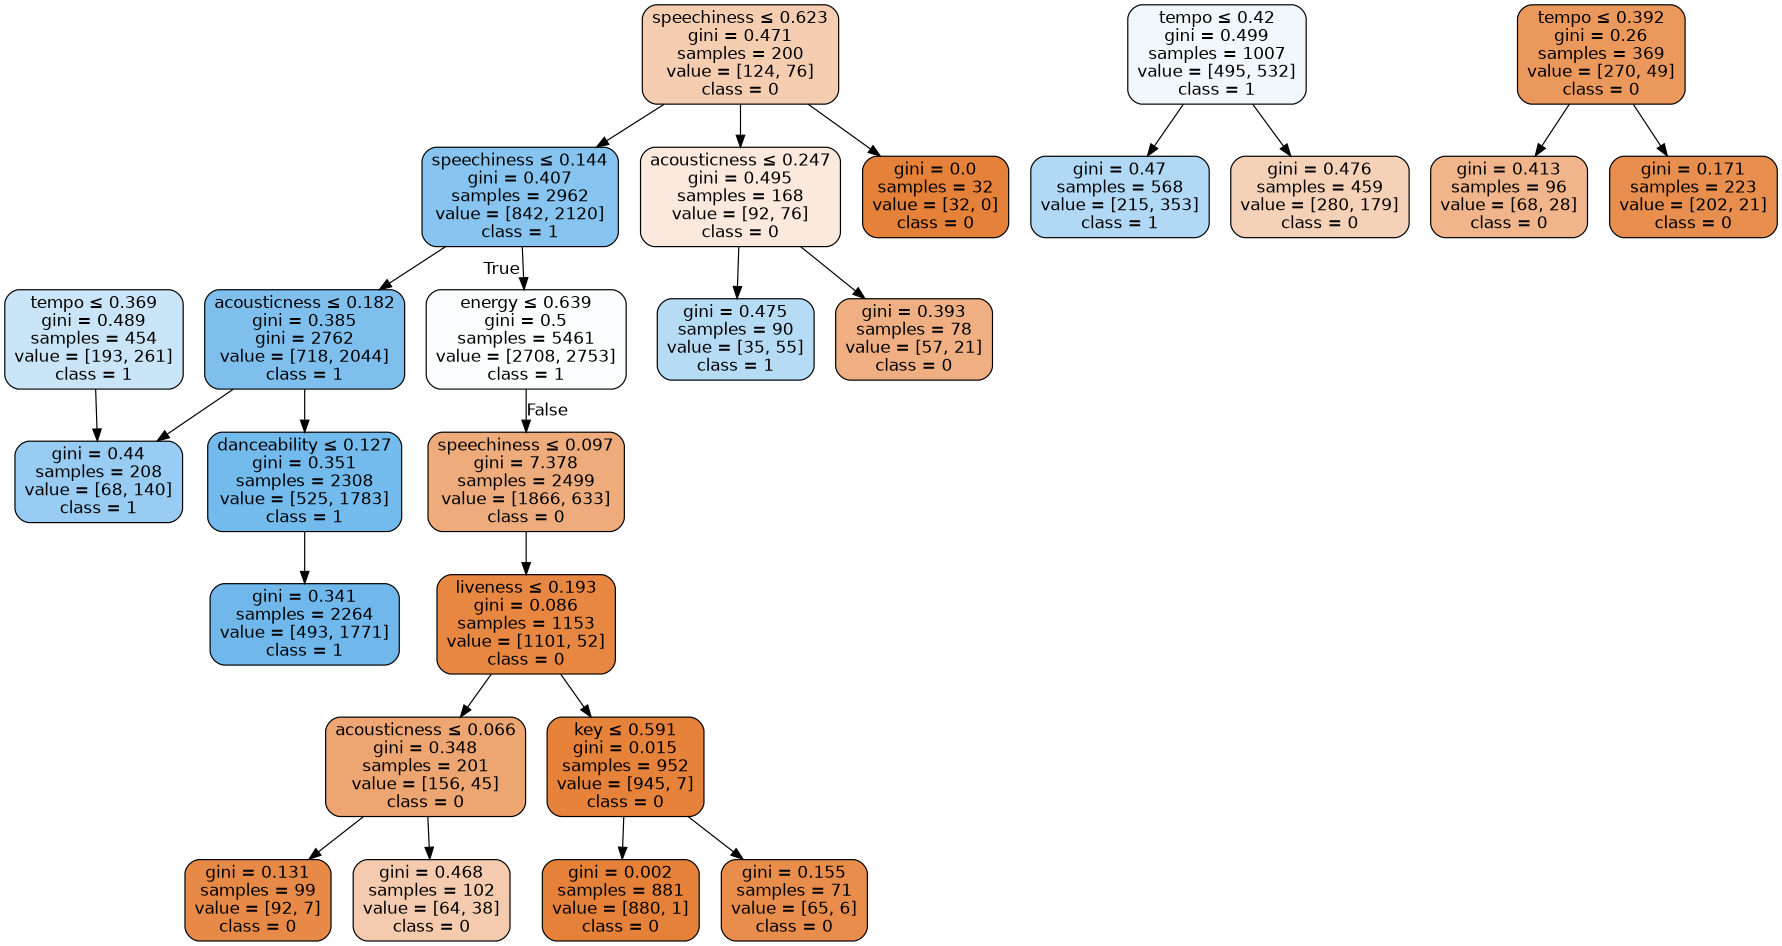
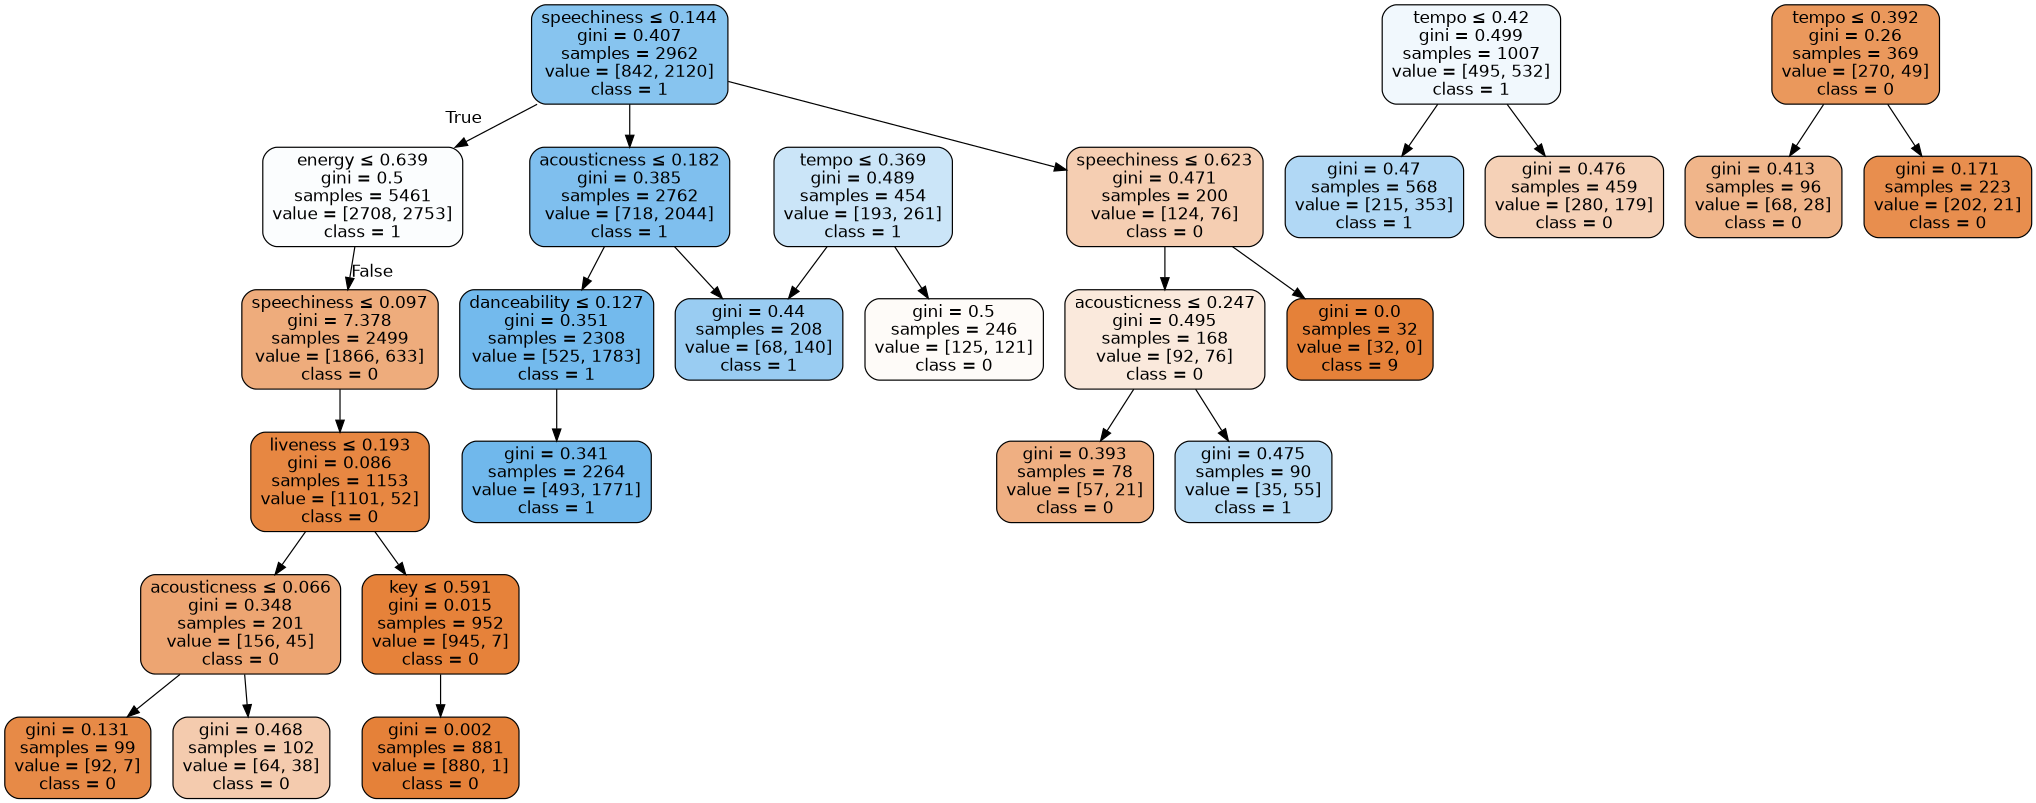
(635, 122) -> (891, 124)
(936, 223) -> (1360, 366)
(305, 339) -> (630, 196)
none -> (954, 339)
(794, 900) -> none
